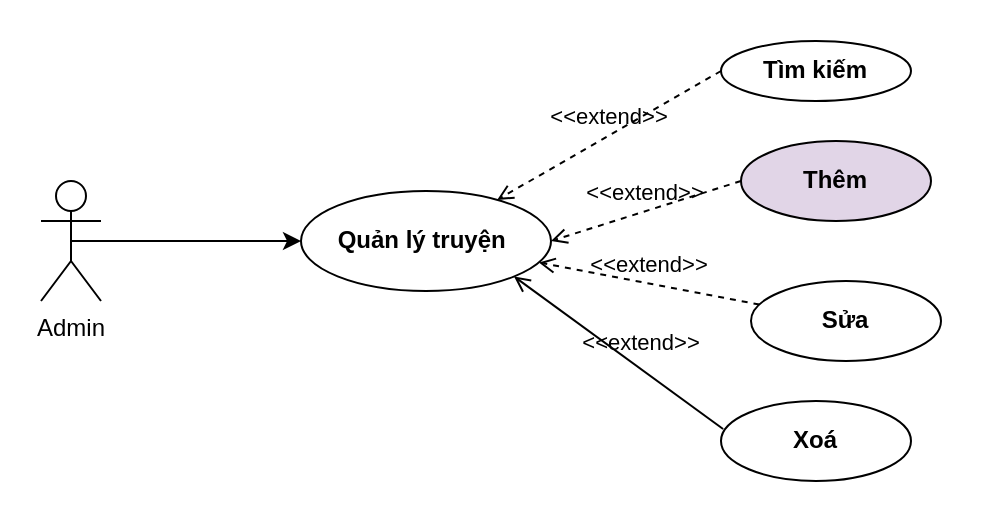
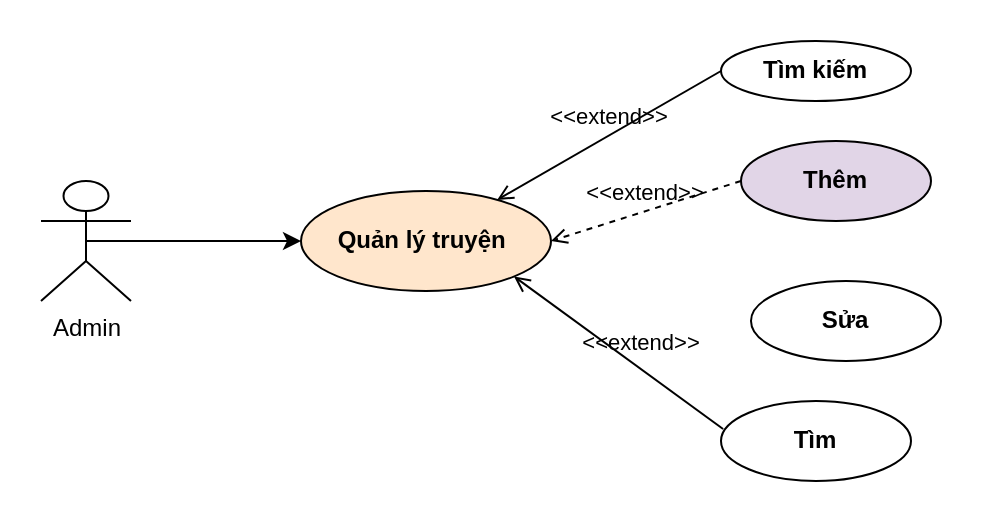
(609, 136) -> (609, 136)
(71, 241) -> (86, 241)
(426, 241) -> (426, 241)
(651, 284) -> none
(816, 441) -> (816, 441)
